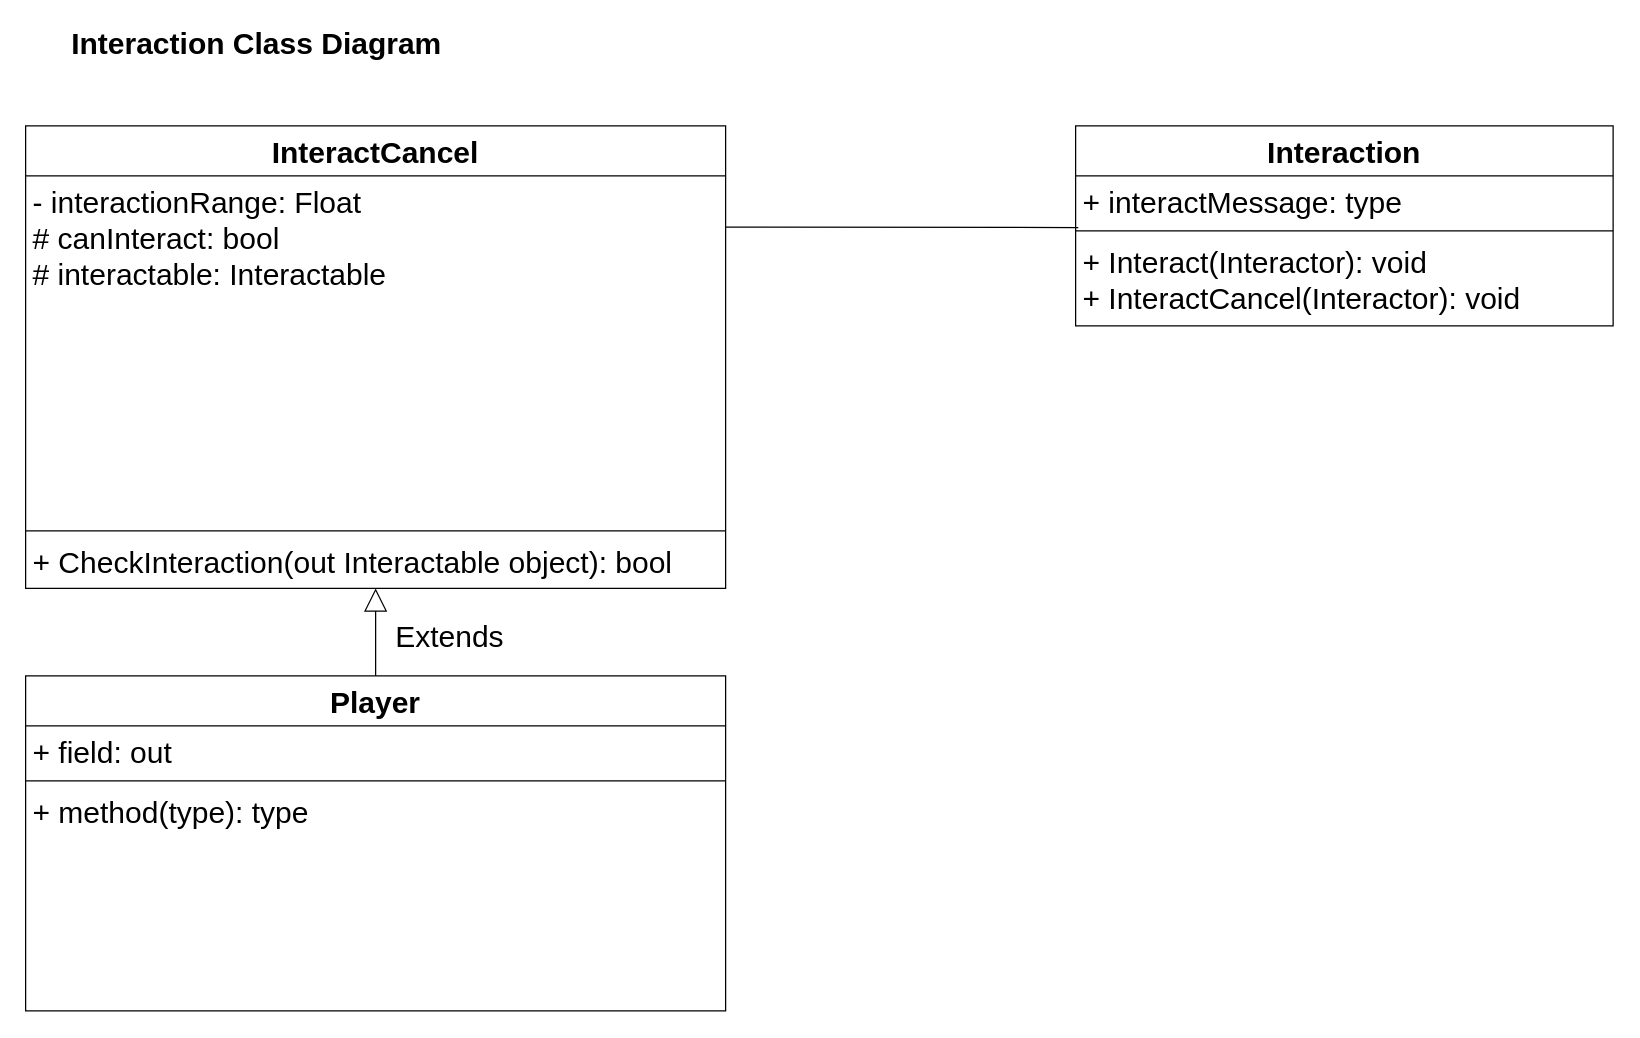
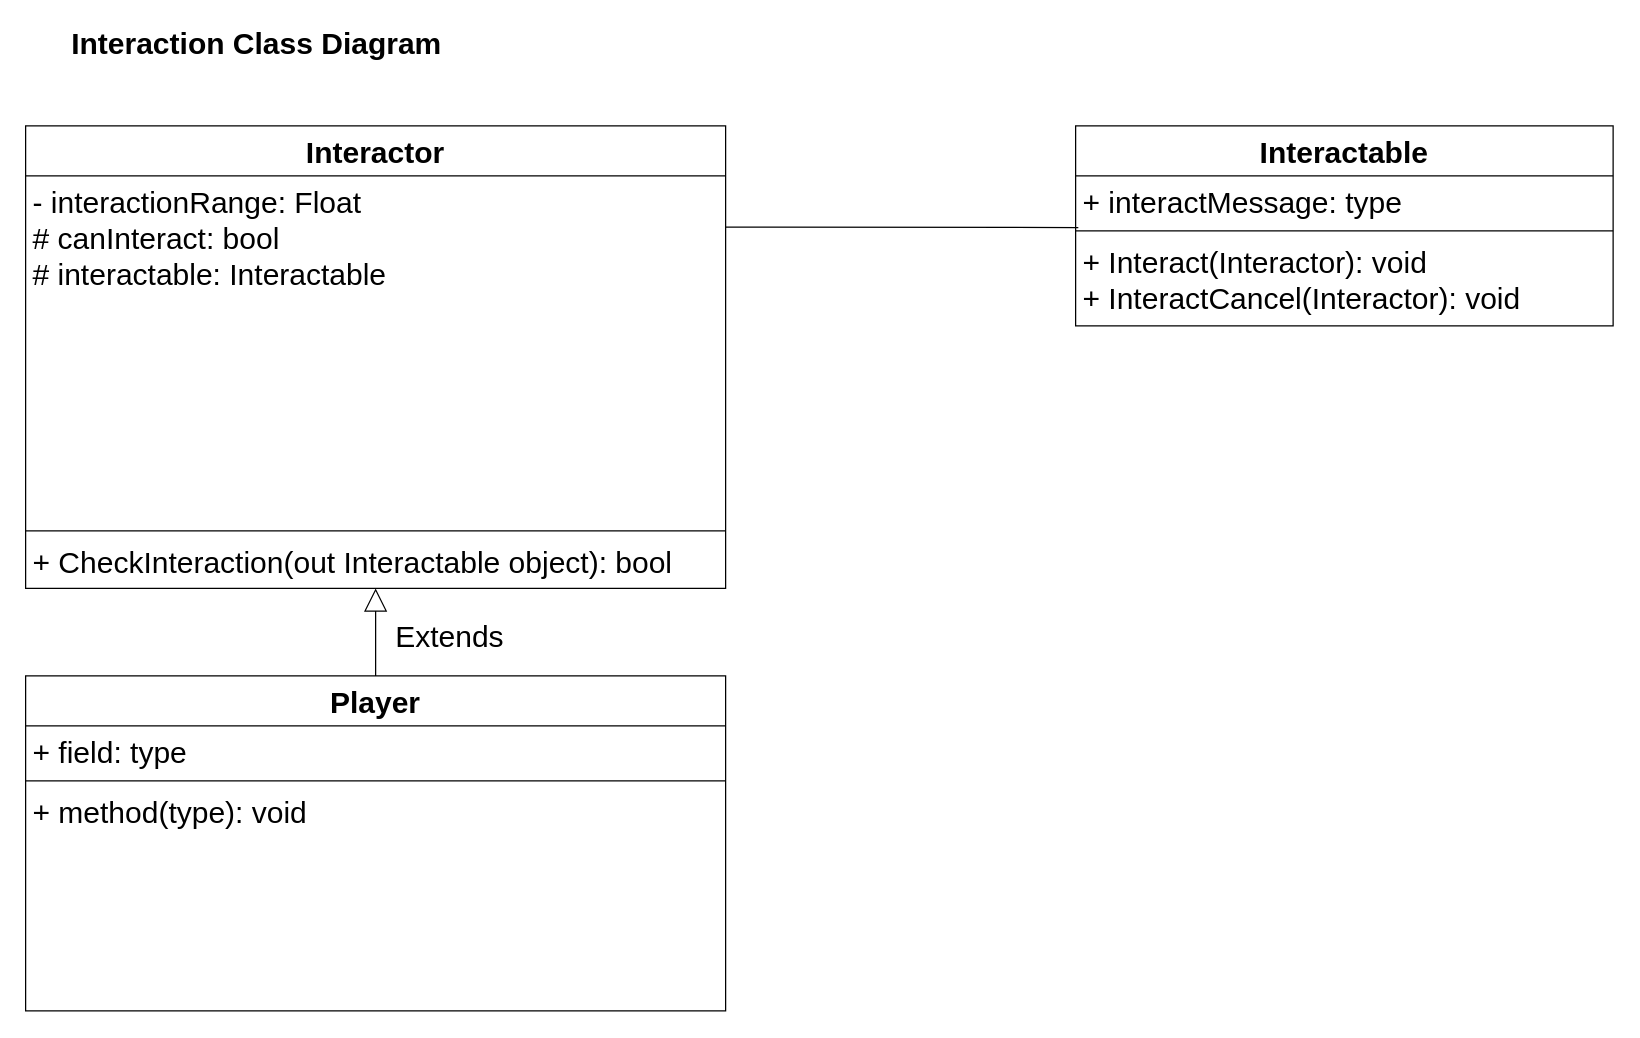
(375, 153) -> (375, 153)
(1344, 153) -> (1344, 153)
(114, 753) -> (122, 753)
(189, 813) -> (185, 813)
